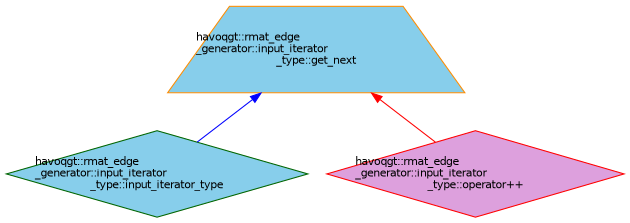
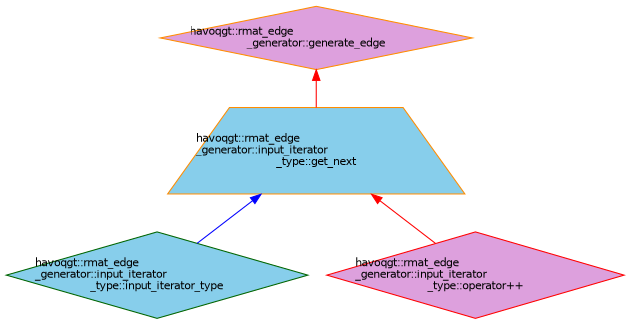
none -> (316, 38)
